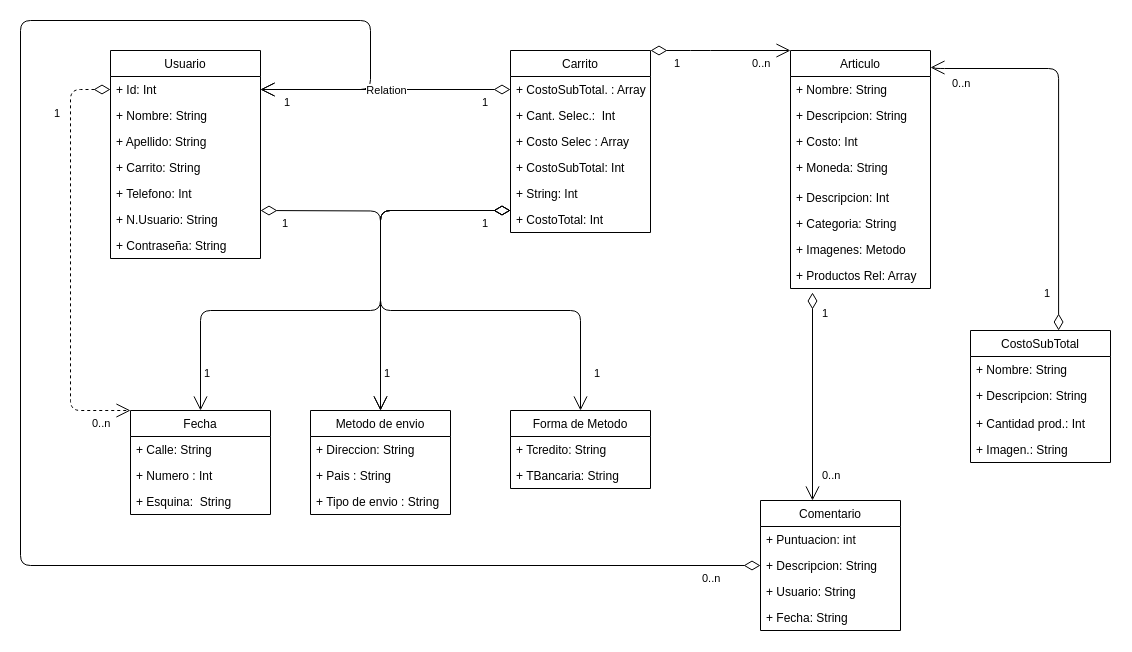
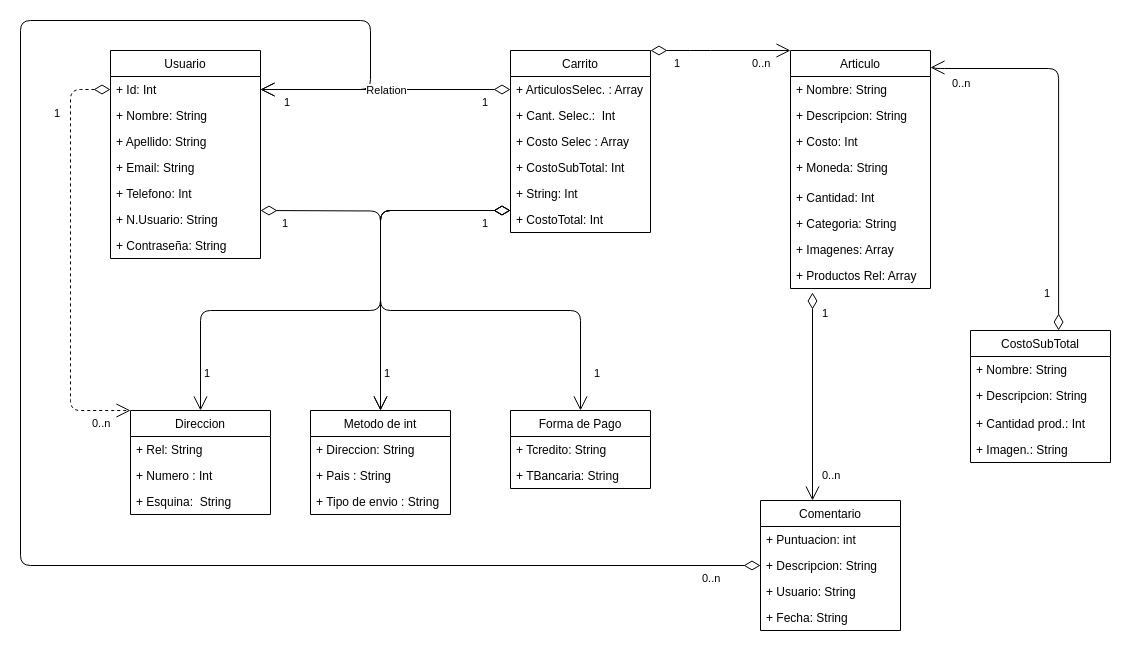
(587, 90) -> (588, 90)
(165, 168) -> (157, 168)
(849, 198) -> (840, 198)
(852, 250) -> (848, 250)
(200, 424) -> (200, 424)
(380, 424) -> (380, 424)
(580, 424) -> (580, 424)
(177, 450) -> (172, 450)
